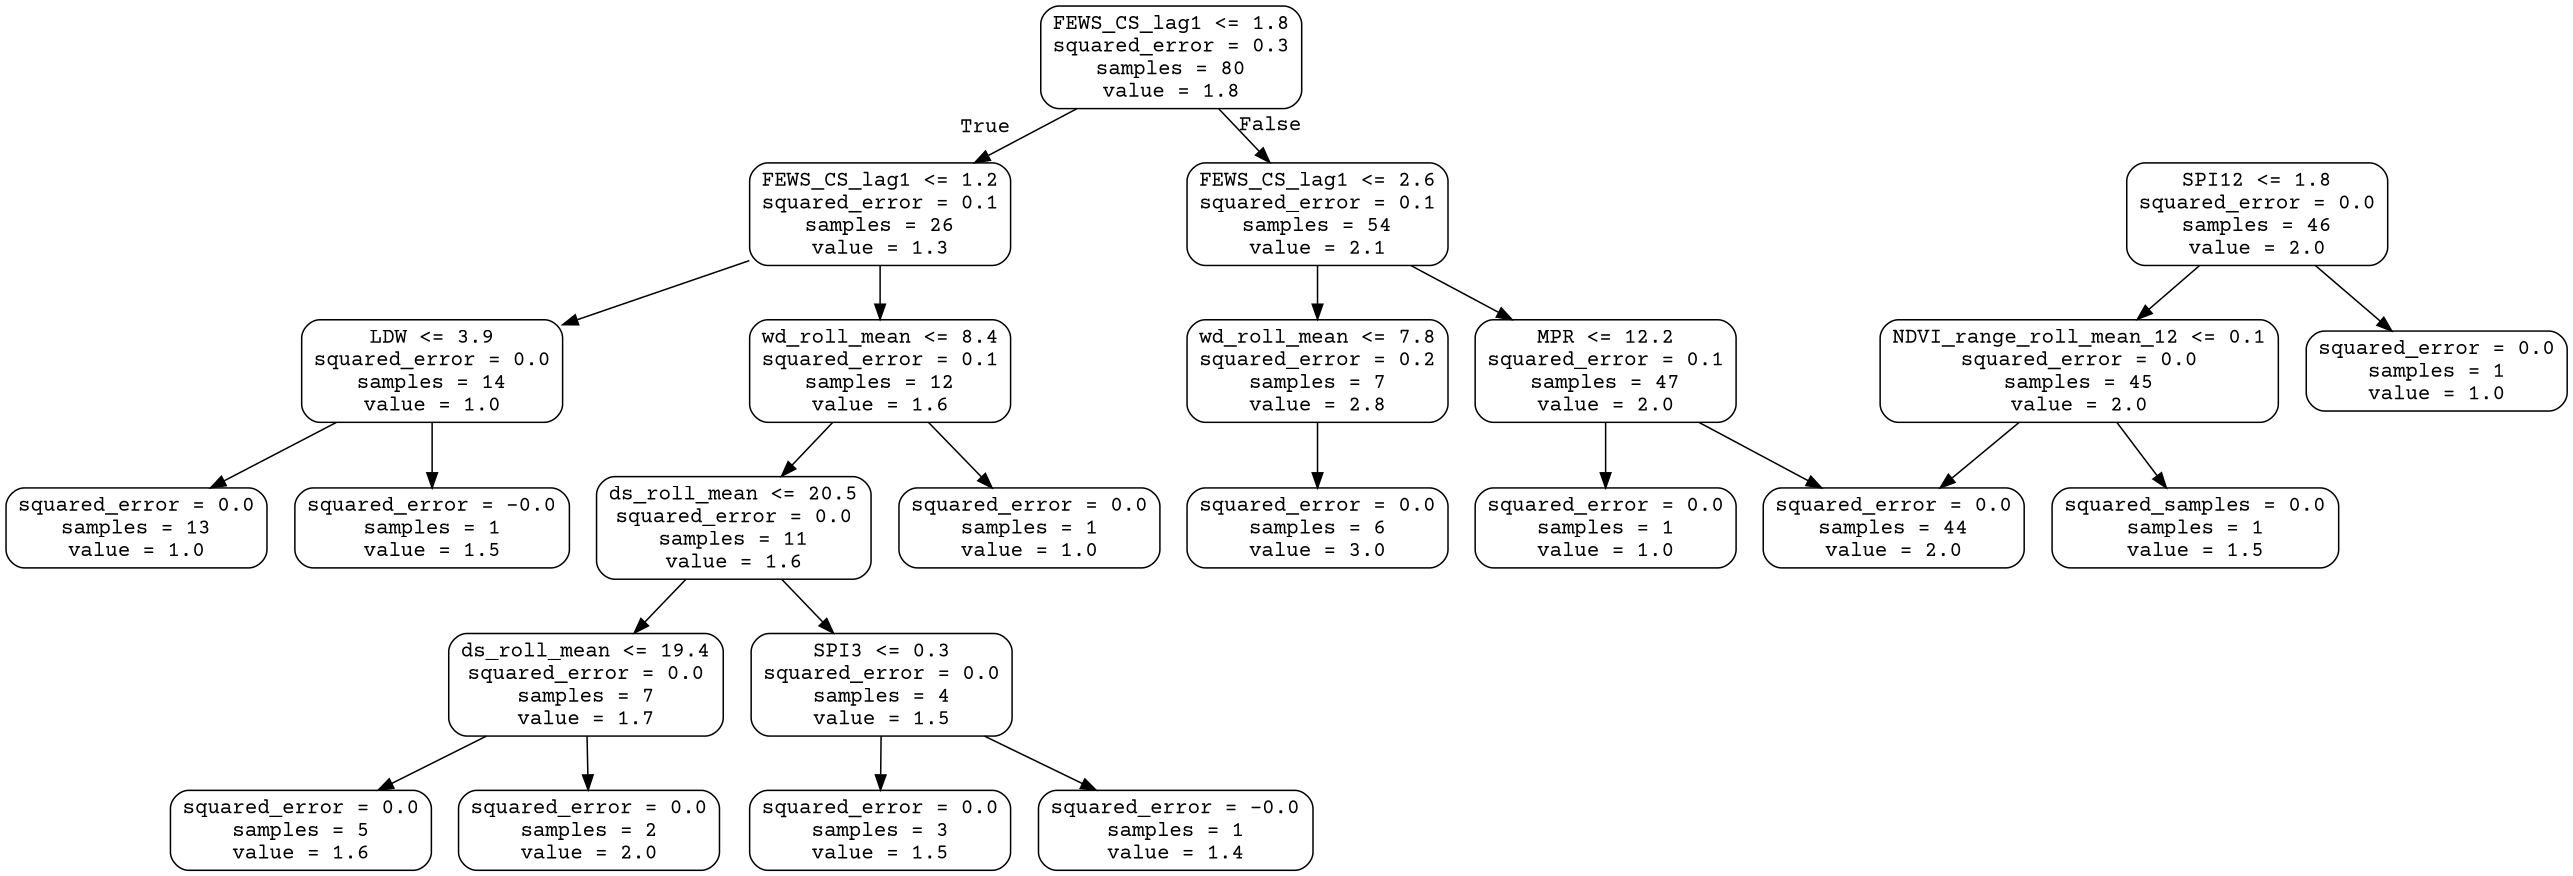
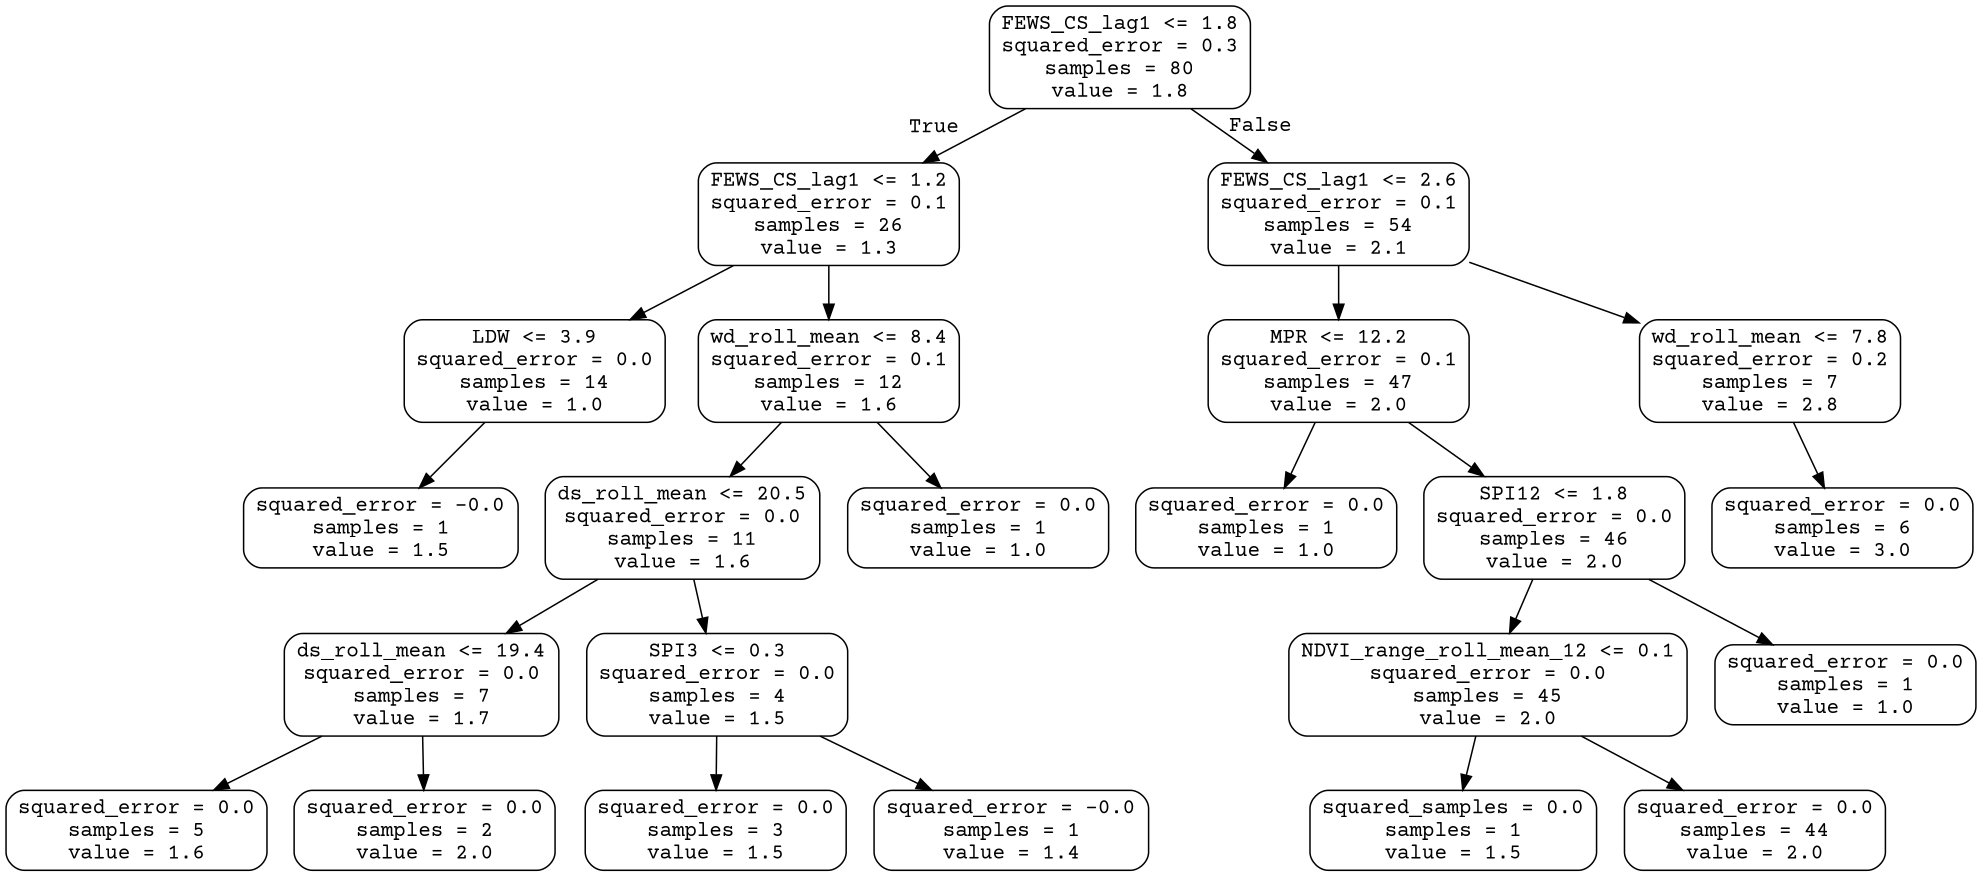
(1754, 452) -> (1440, 445)
(137, 528) -> none
